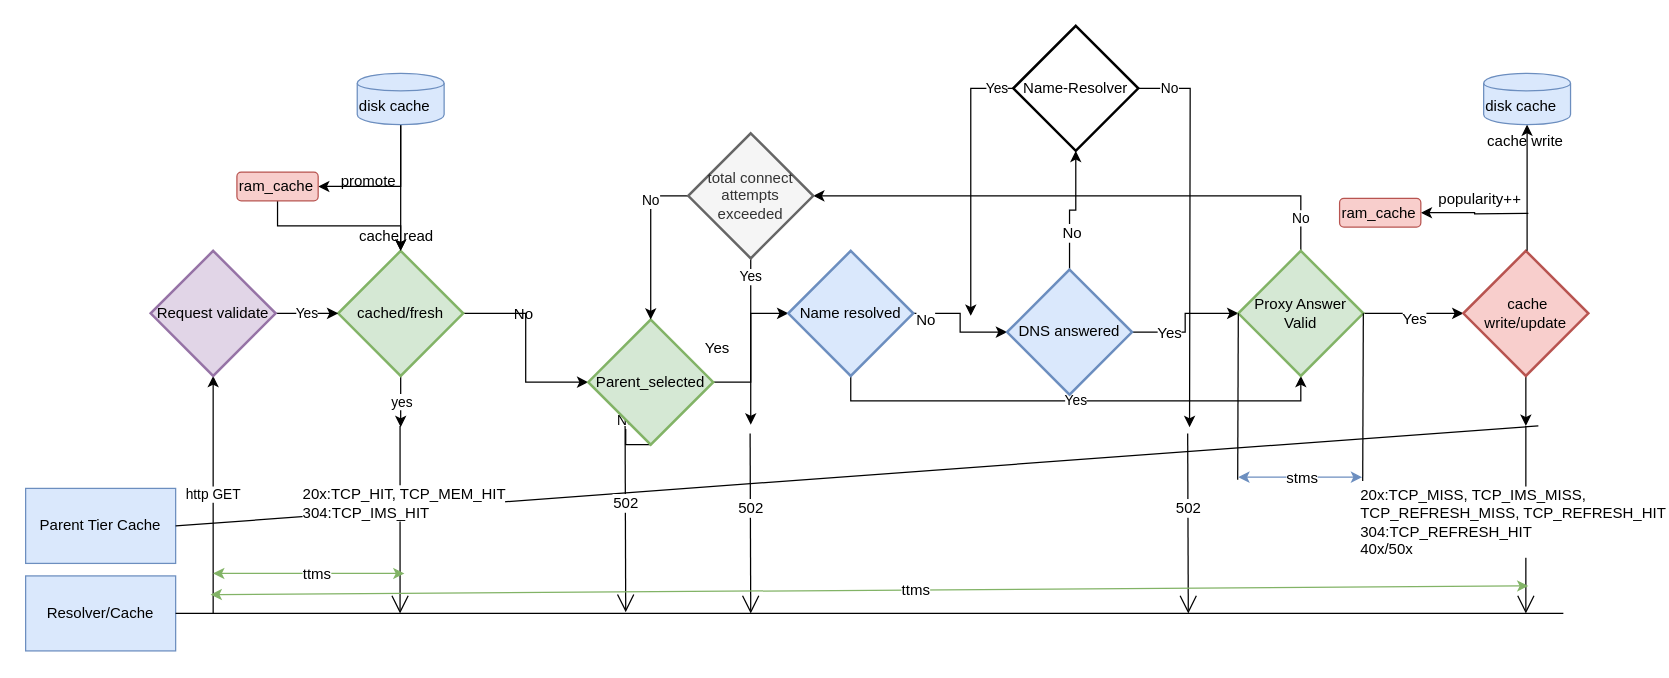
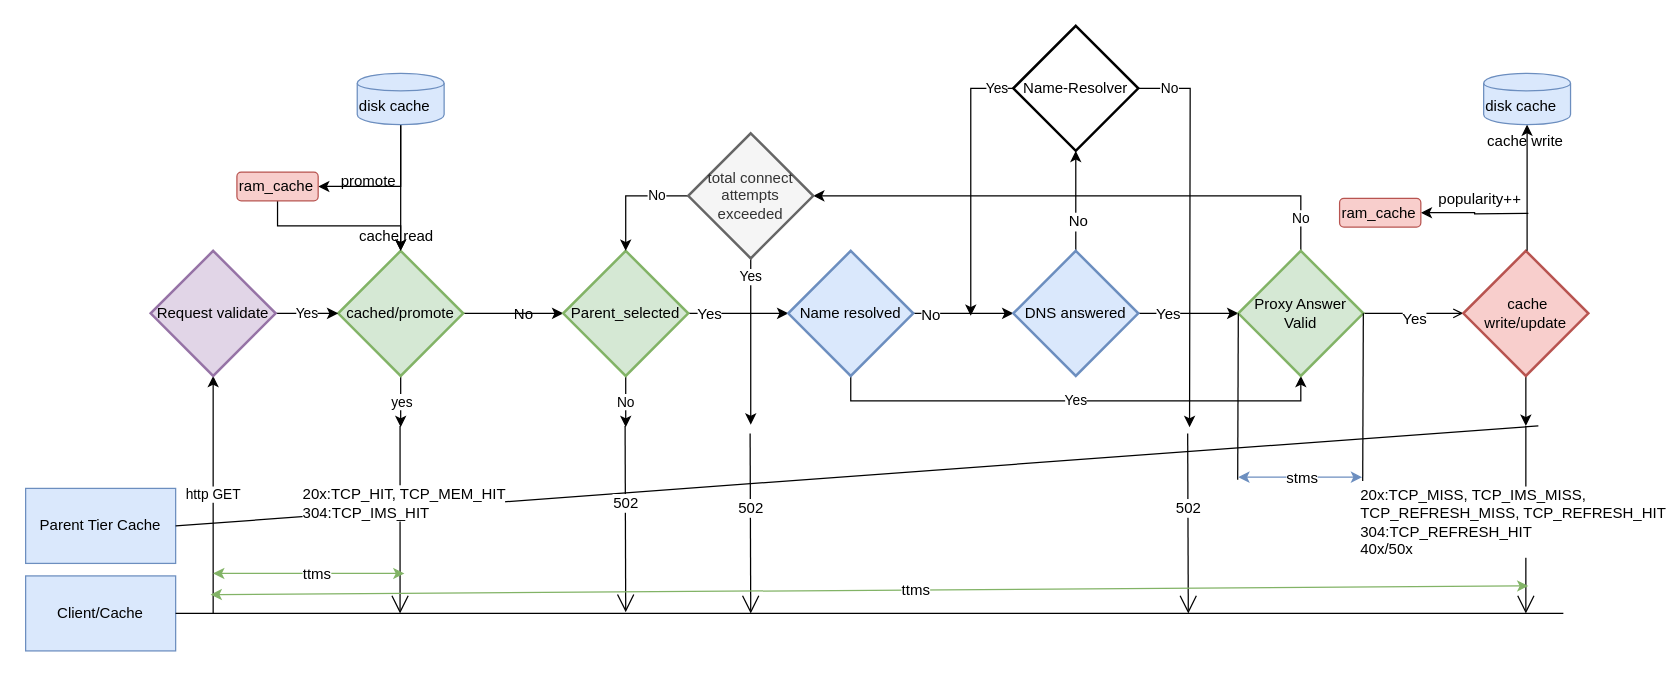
(401, 313) -> (401, 313)
(1453, 313) -> (1455, 313)
(1069, 332) -> (1076, 313)
(651, 382) -> (626, 313)
(101, 613) -> (101, 613)
